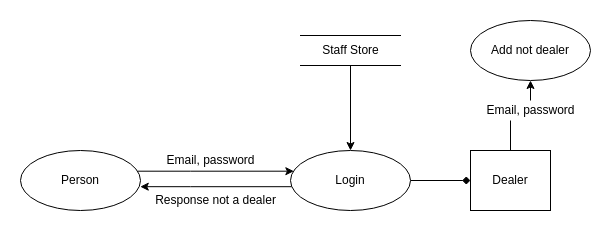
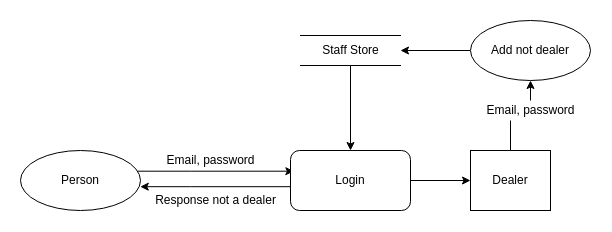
none -> (439, 51)
(351, 181) -> (351, 181)
(462, 181) -> (462, 181)
